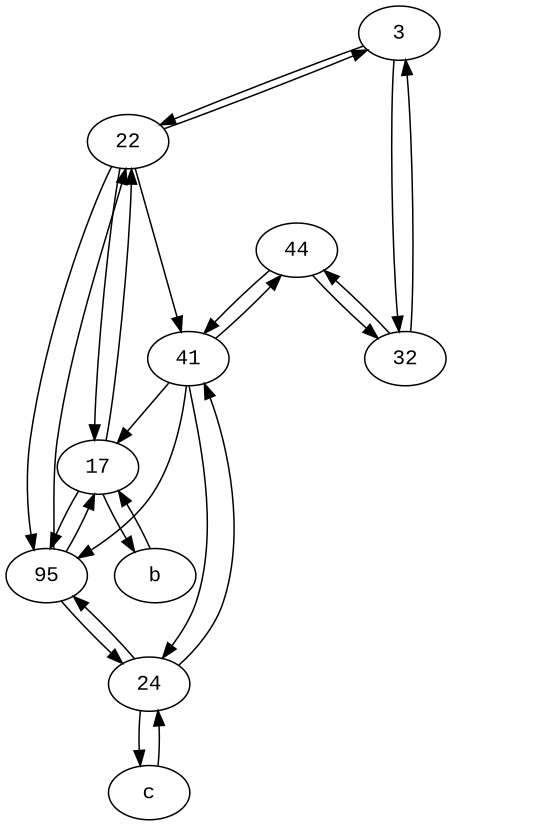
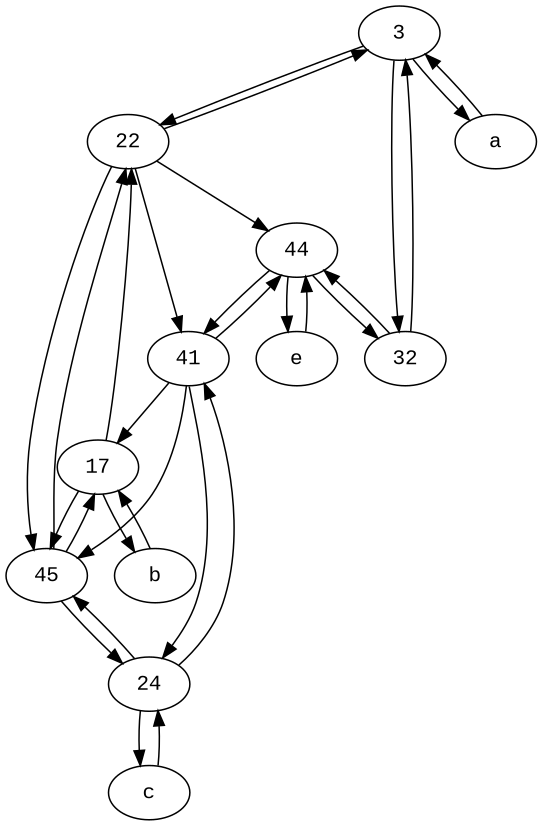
none -> (496, 142)
(104, 296) -> (206, 192)
none -> (297, 359)
(47, 576) -> (47, 576)
